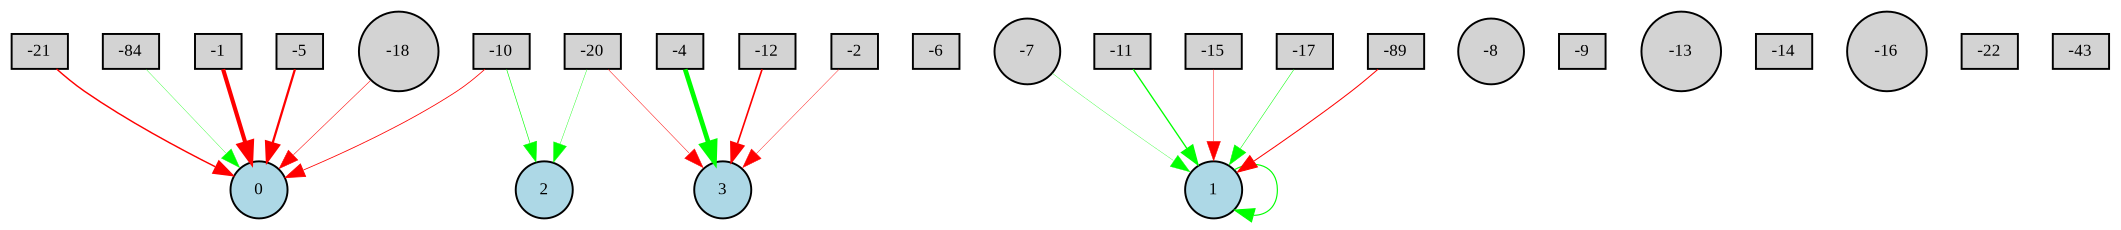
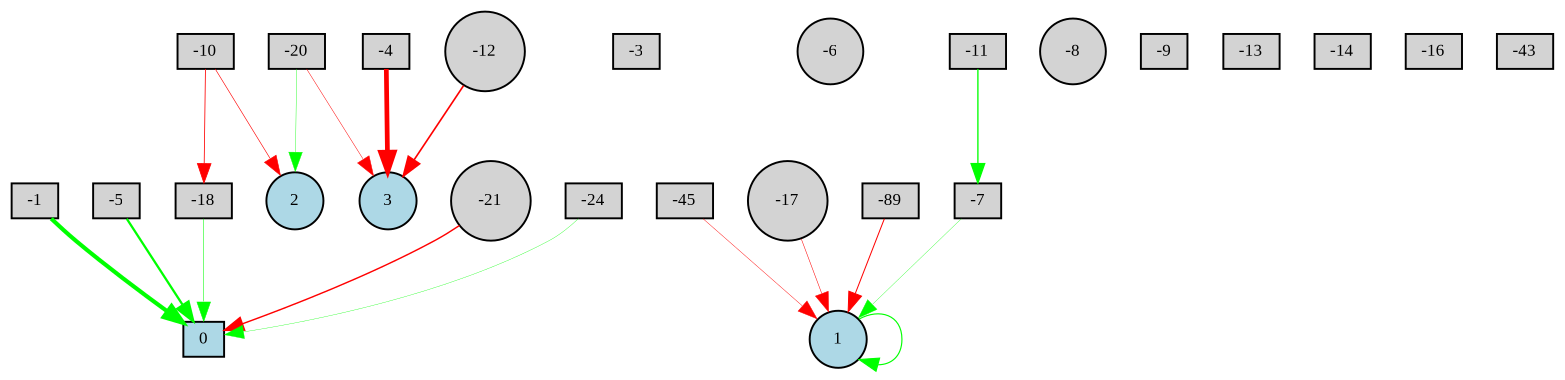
(40, 51) -> (491, 201)
(131, 51) -> (594, 201)
(399, 51) -> (204, 201)
none -> (636, 51)
(767, 51) -> (485, 51)
(855, 51) -> none
(936, 51) -> (830, 51)
(1027, 51) -> (978, 201)
(1214, 51) -> (685, 201)
(1305, 51) -> (788, 201)
(1681, 51) -> (1251, 51)
(1887, 51) -> (1434, 51)
(1990, 51) -> none
(234, 106) -> (108, 267)
(284, 106) -> (155, 262)
(518, 106) -> (243, 114)
(697, 106) -> (387, 111)
(1160, 109) -> (978, 116)
(1267, 109) -> (811, 266)
(332, 118) -> (204, 260)
(398, 126) -> (205, 116)
(259, 190) -> (204, 339)
